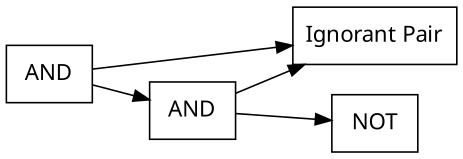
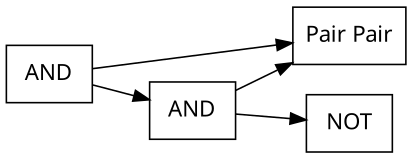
(375, 36) -> (349, 36)
